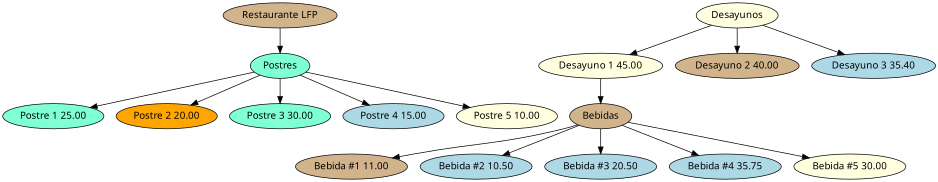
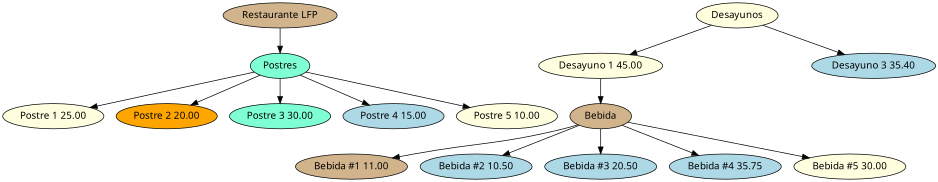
(737, 66) -> none
(53, 116) -> (53, 116)
(601, 116) -> (601, 116)
